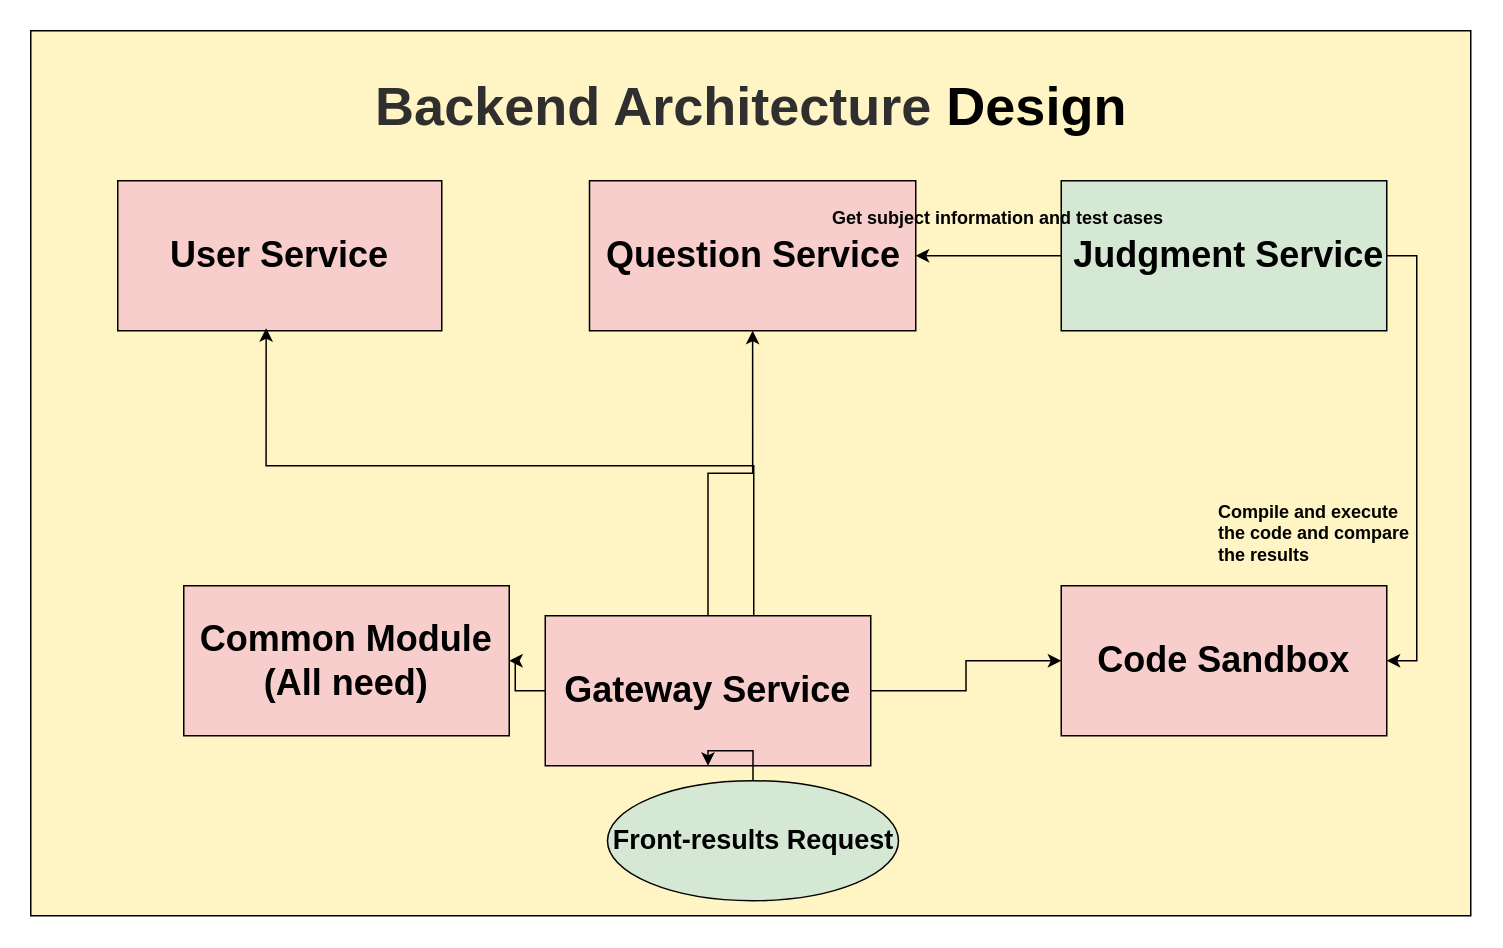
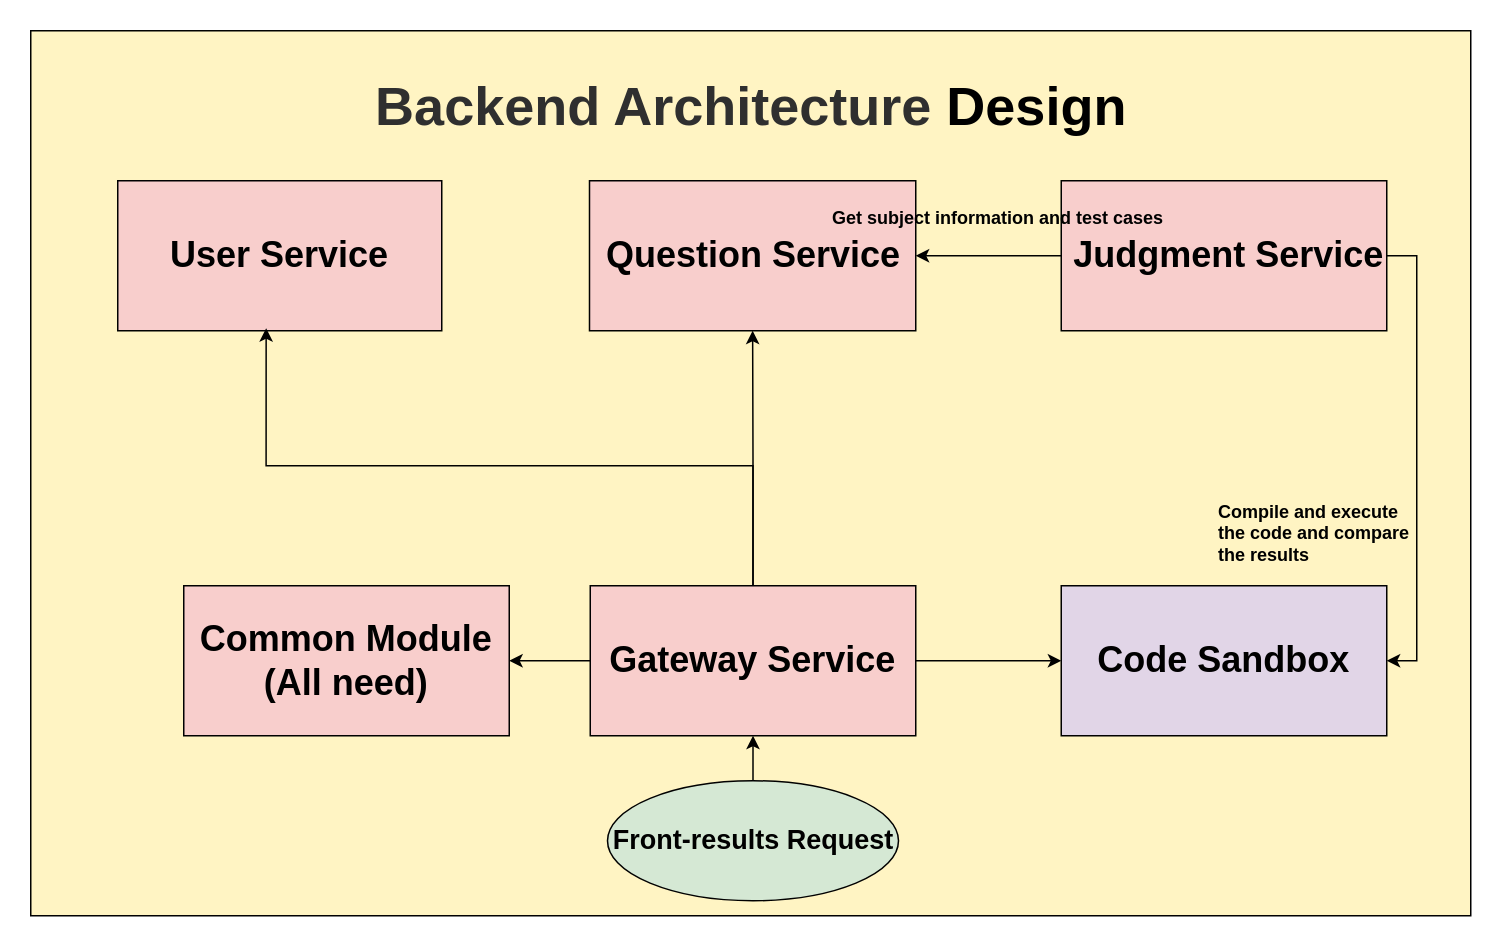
(1224, 256) -> (1224, 256)
(1224, 661) -> (1224, 661)
(708, 691) -> (753, 661)
